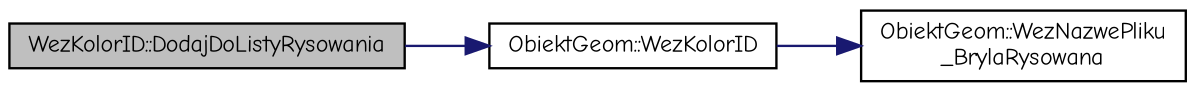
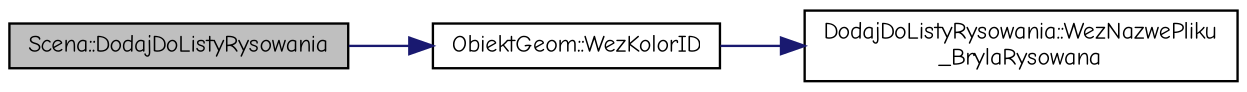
(207, 46) -> (179, 46)
(1023, 46) -> (1021, 46)
